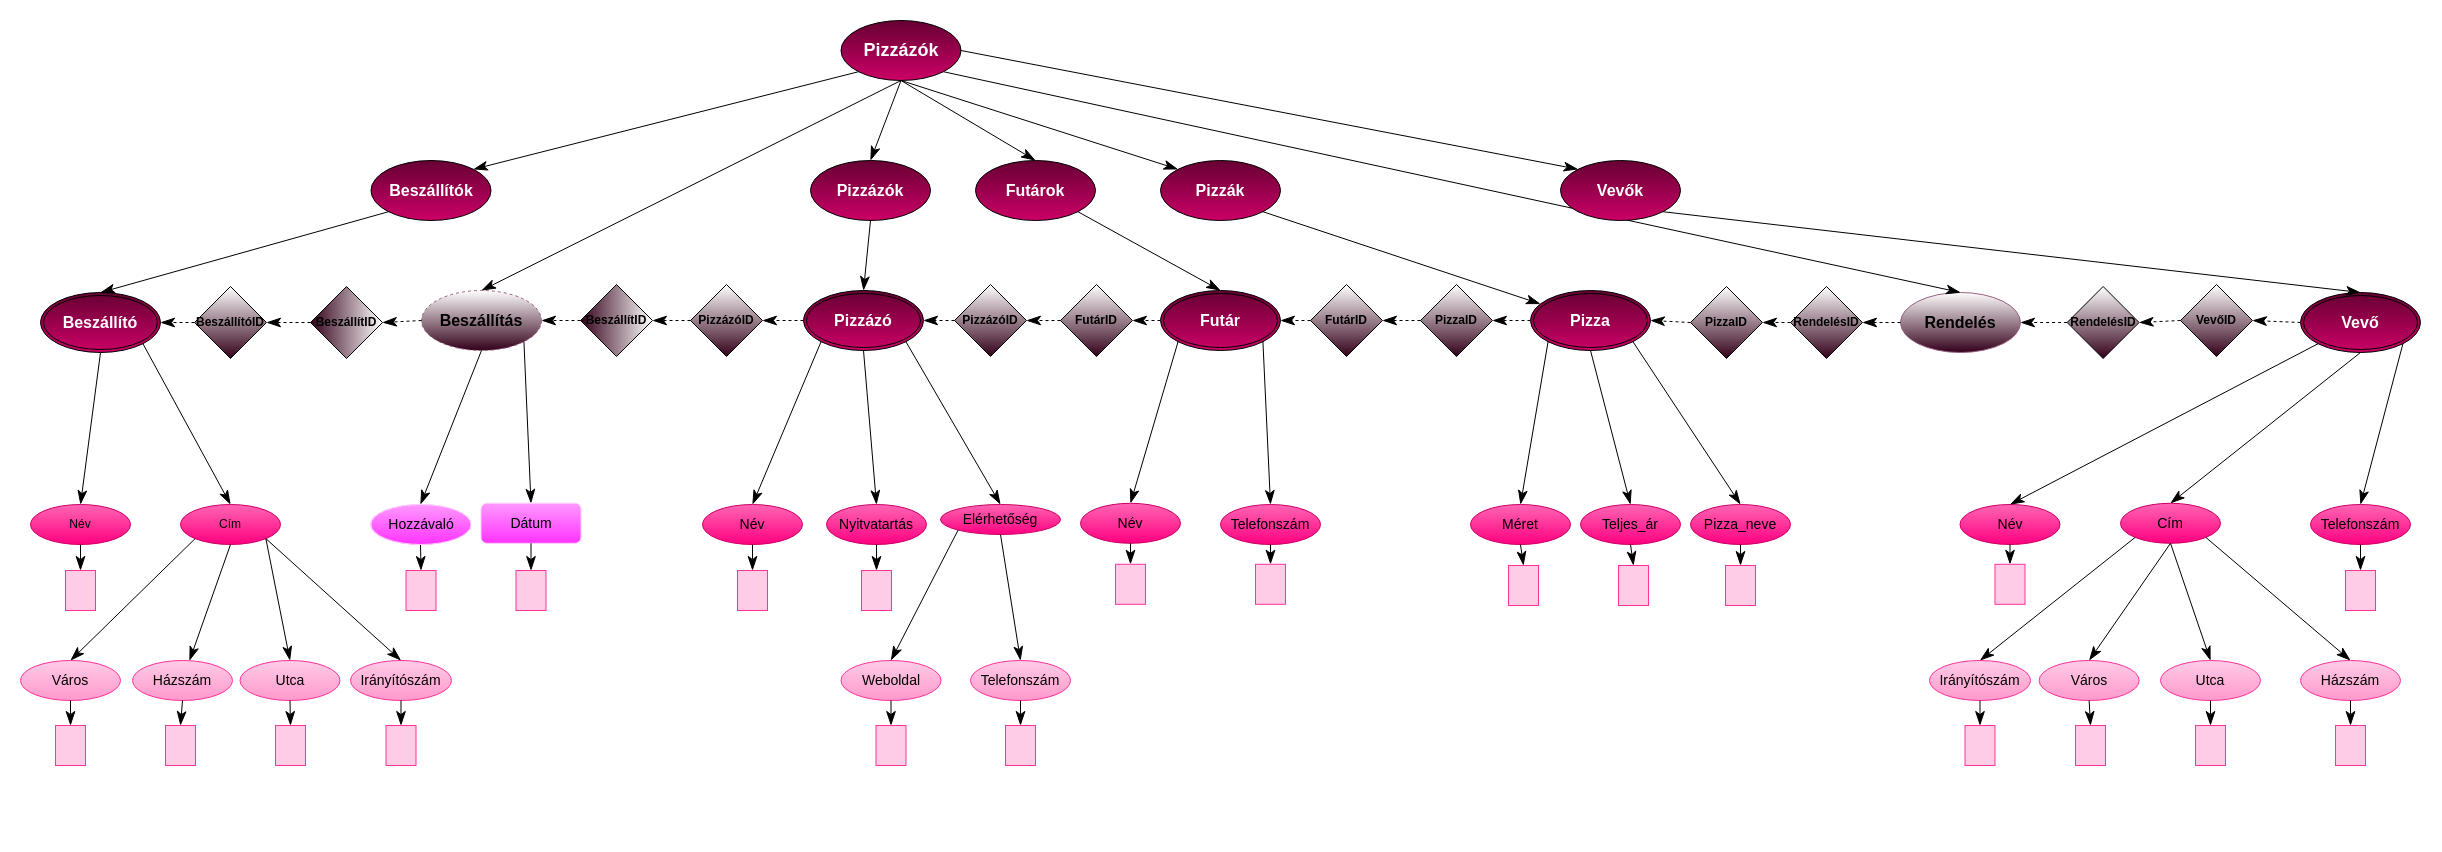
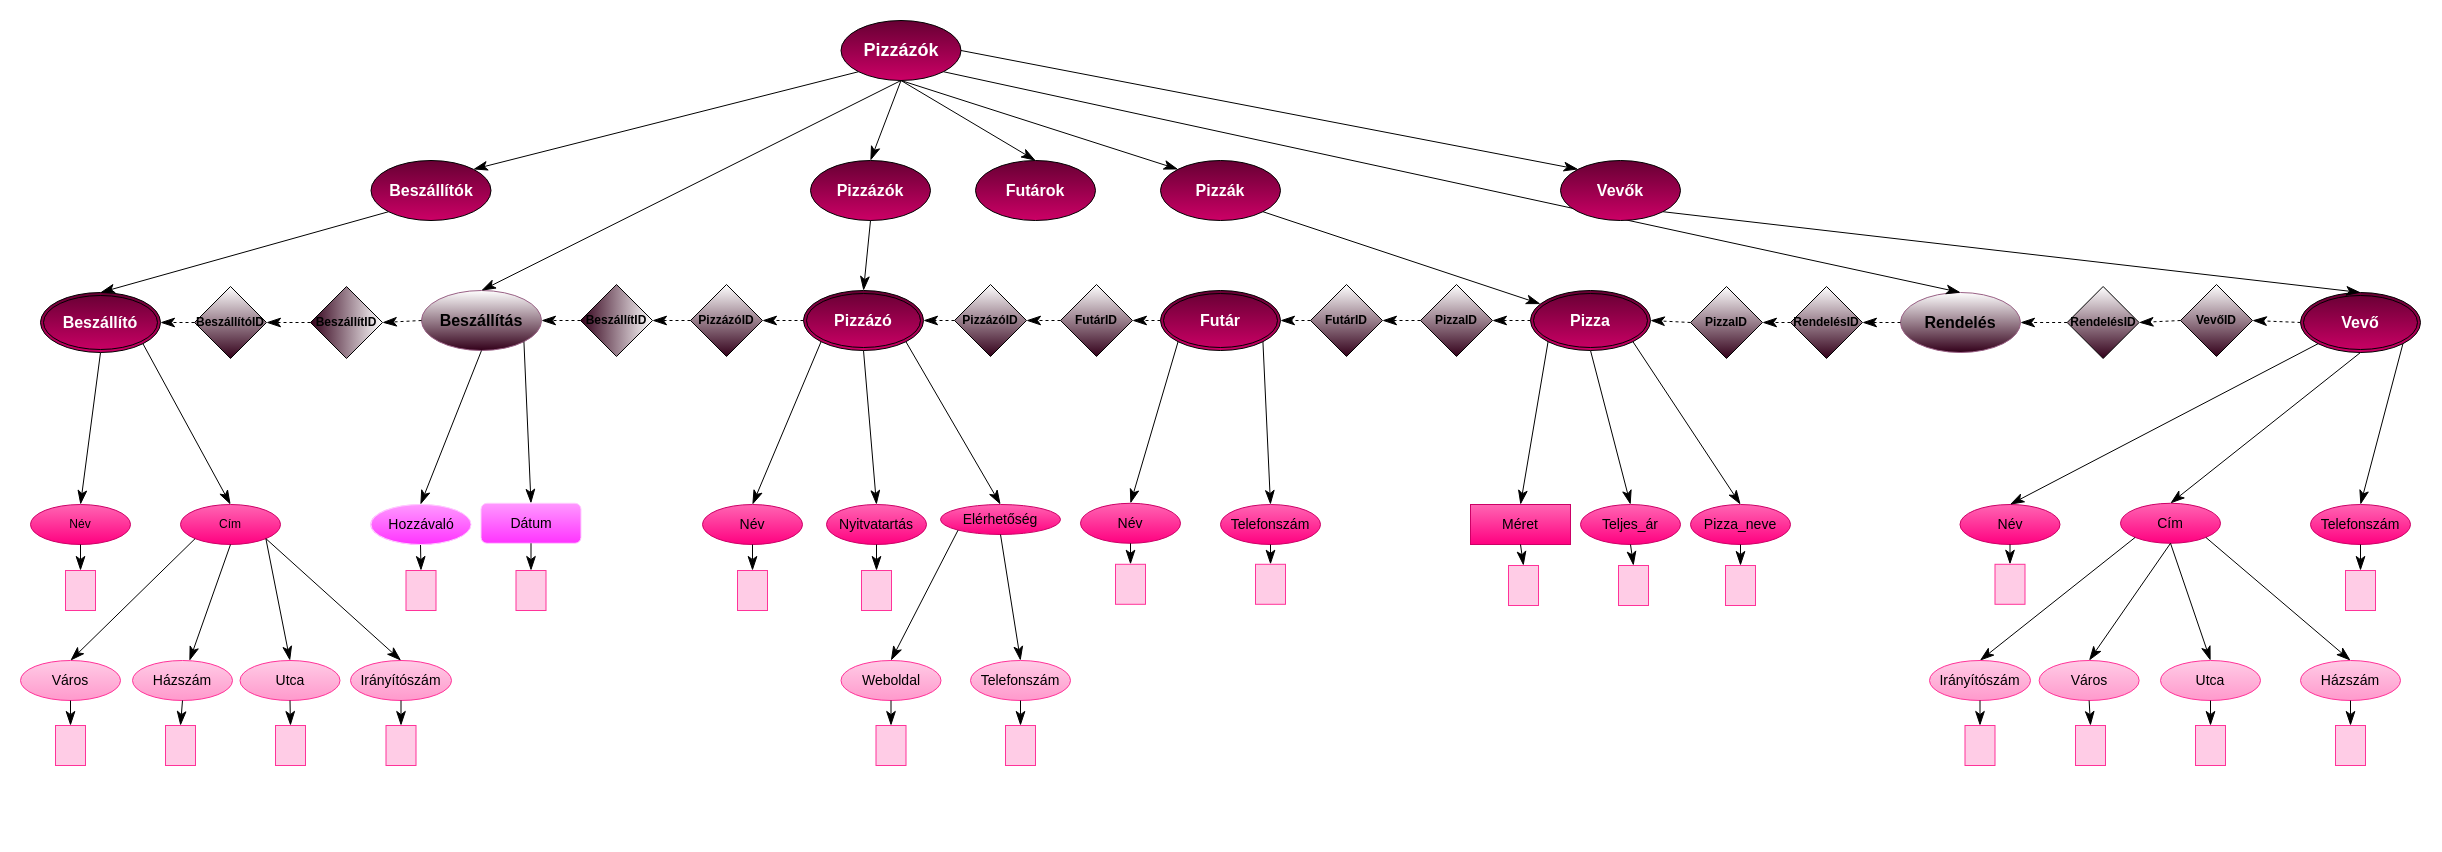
(1144, 248) -> none
(482, 321) -> (482, 321)
(1521, 525) -> (1521, 525)
